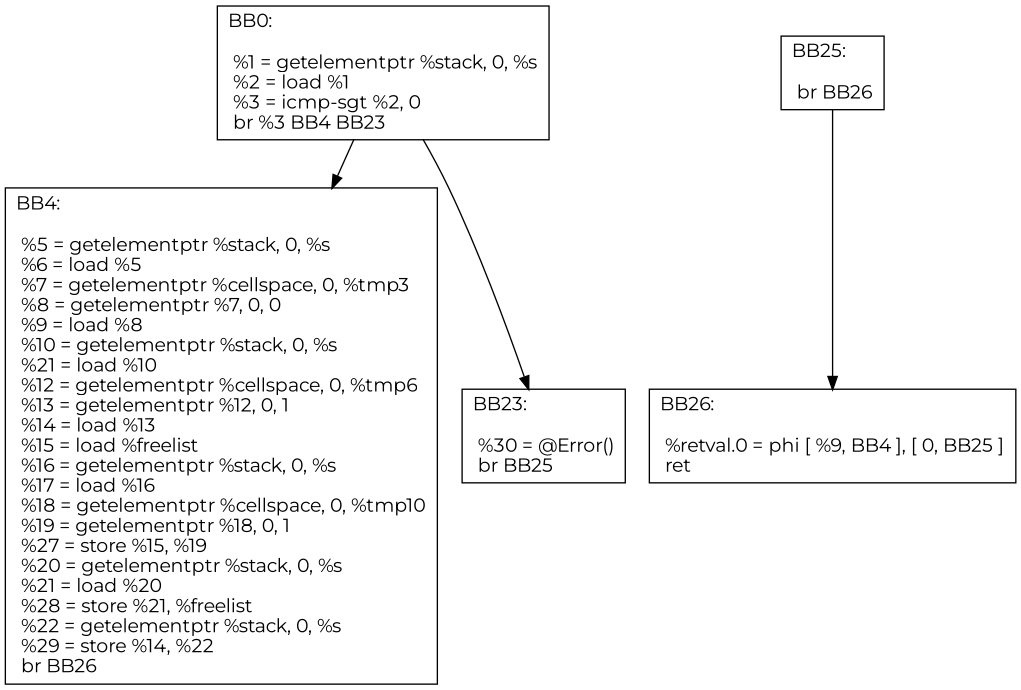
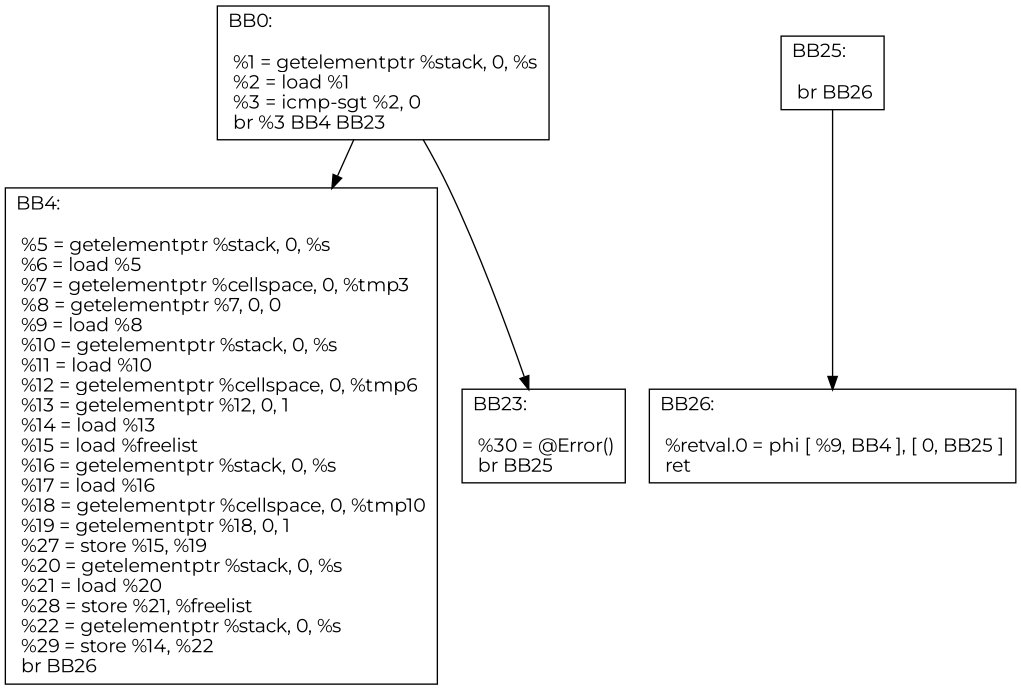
(87, 366) -> (84, 366)
